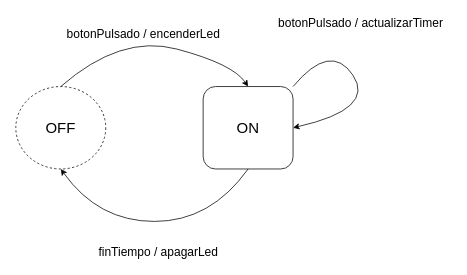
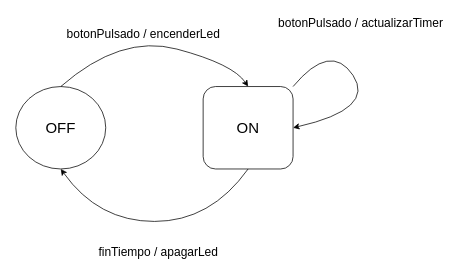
(60, 128) -> (60, 128)
